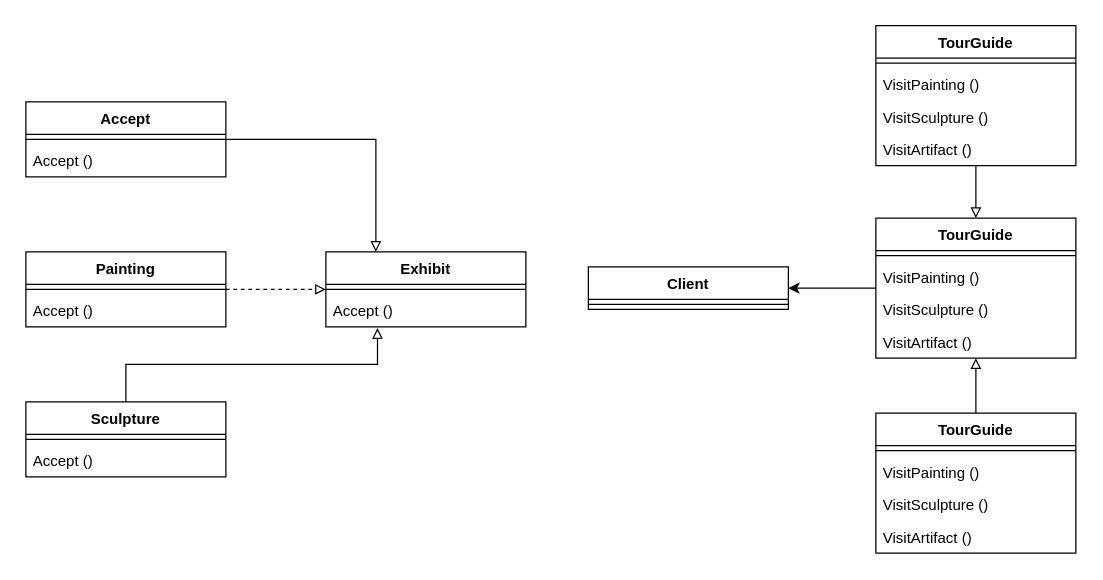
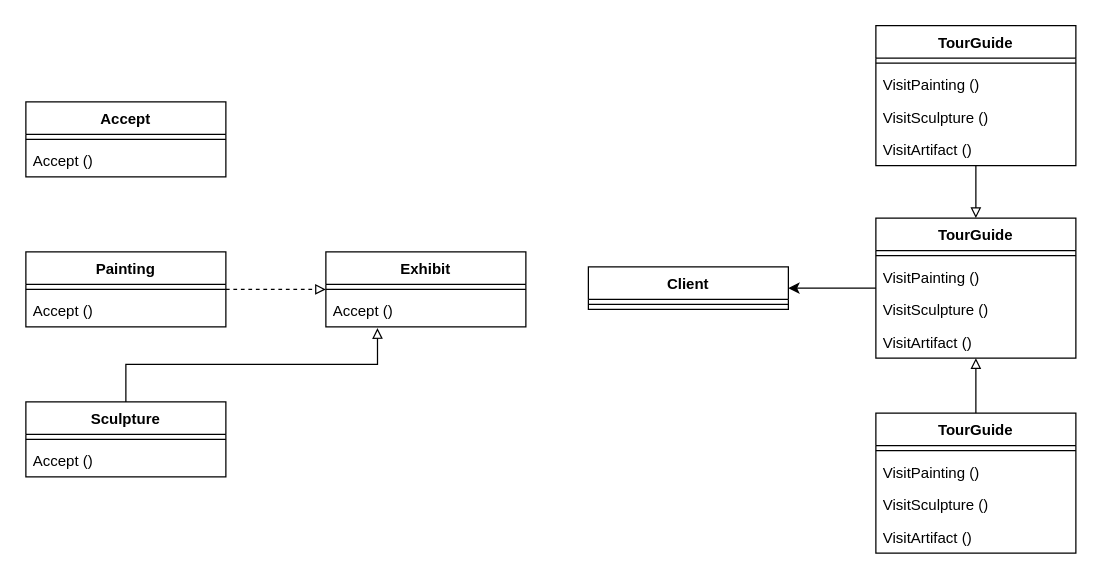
(352, 139) -> none
